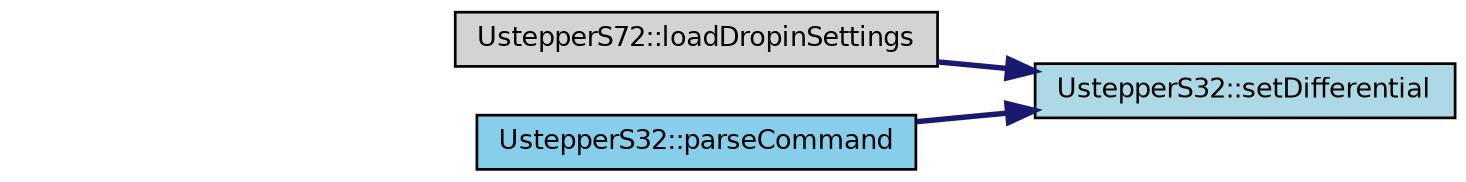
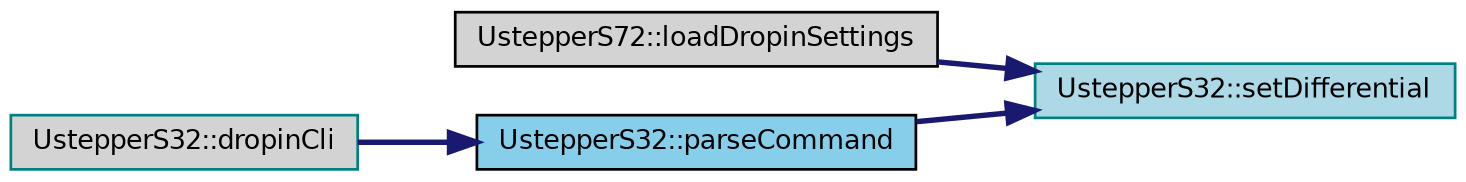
(1245, 91) -> (1245, 91)
none -> (184, 142)
